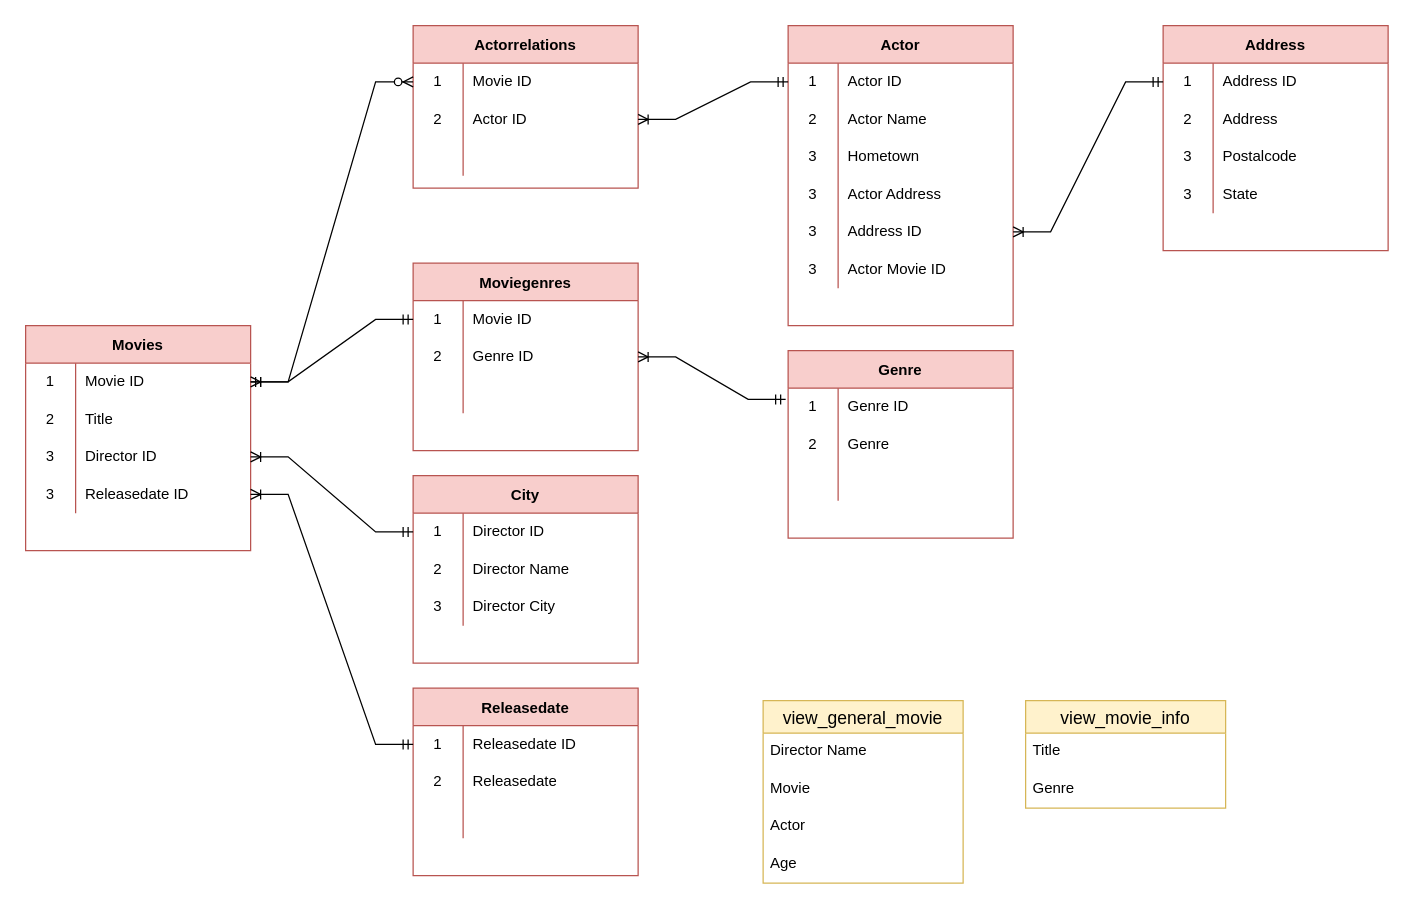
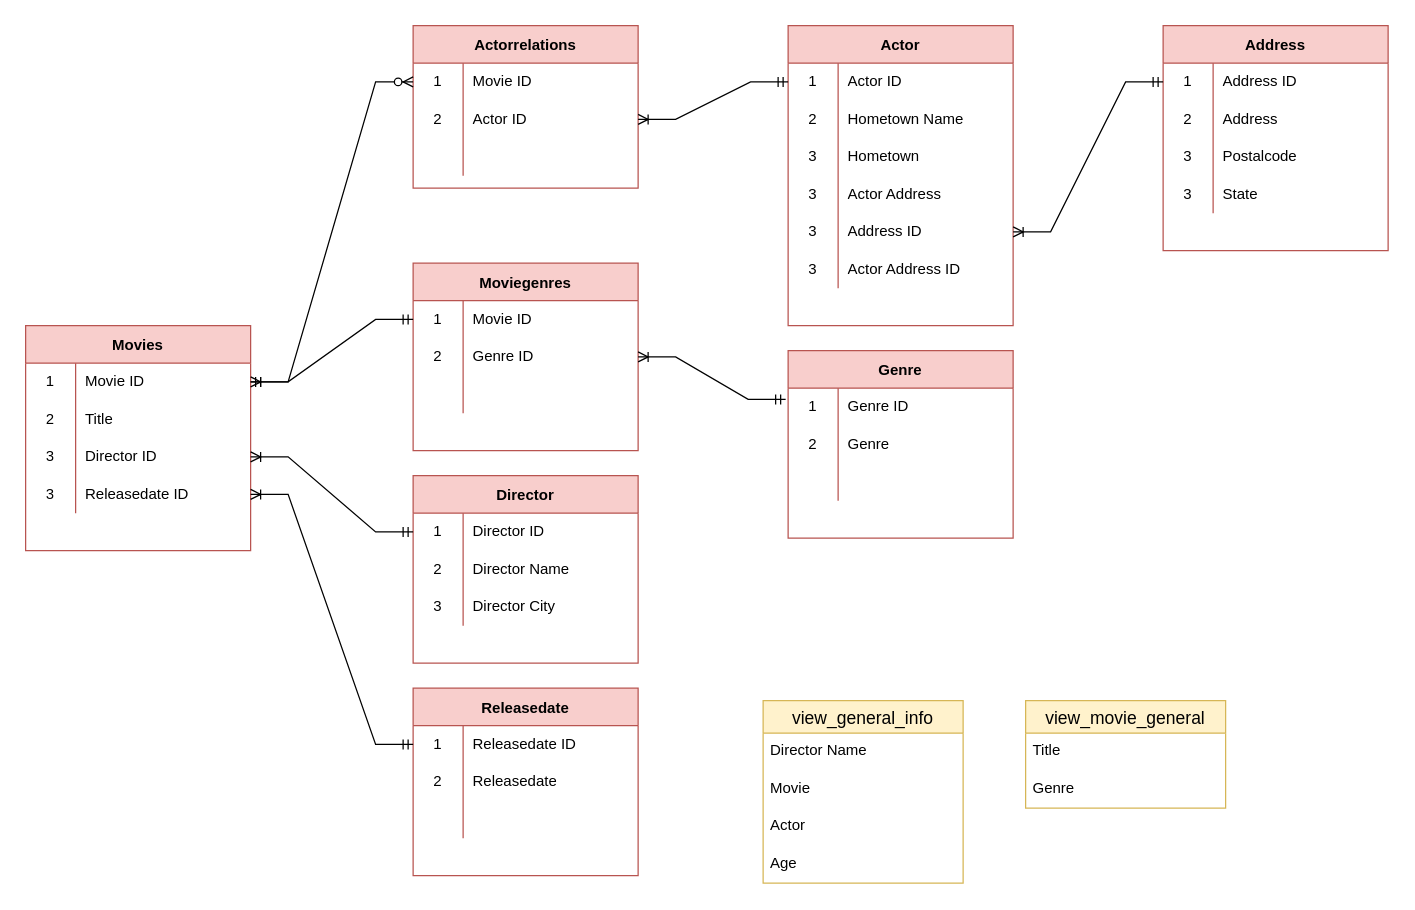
(888, 119) -> (901, 119)
(901, 269) -> (911, 269)
(525, 495) -> (525, 495)
(863, 718) -> (863, 718)
(1125, 718) -> (1125, 718)
